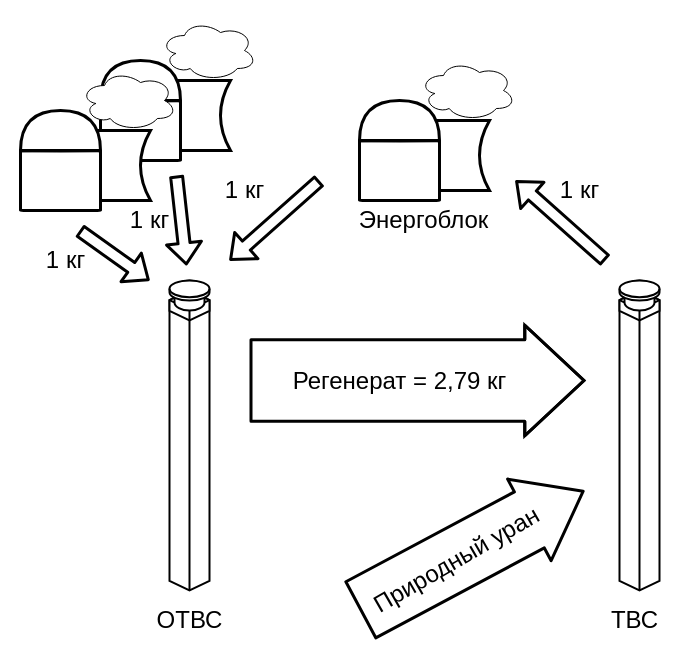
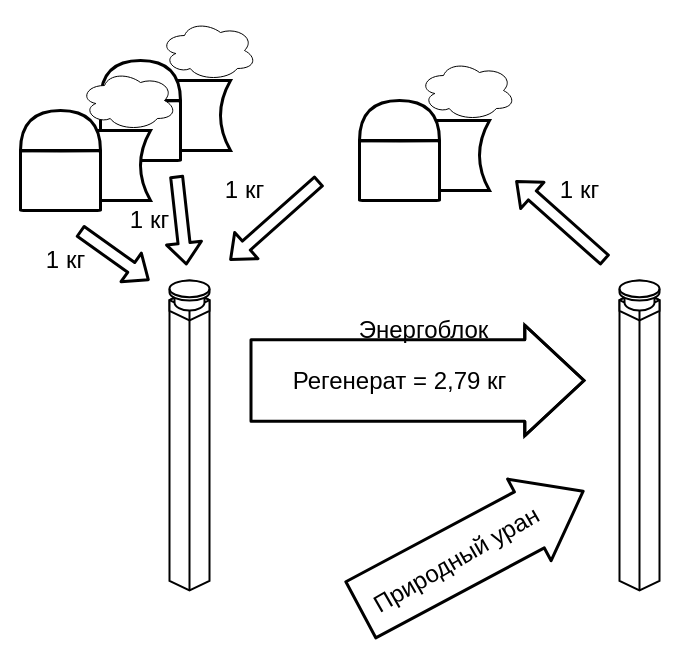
(424, 221) -> (424, 331)
(190, 621) -> none
(635, 621) -> none
